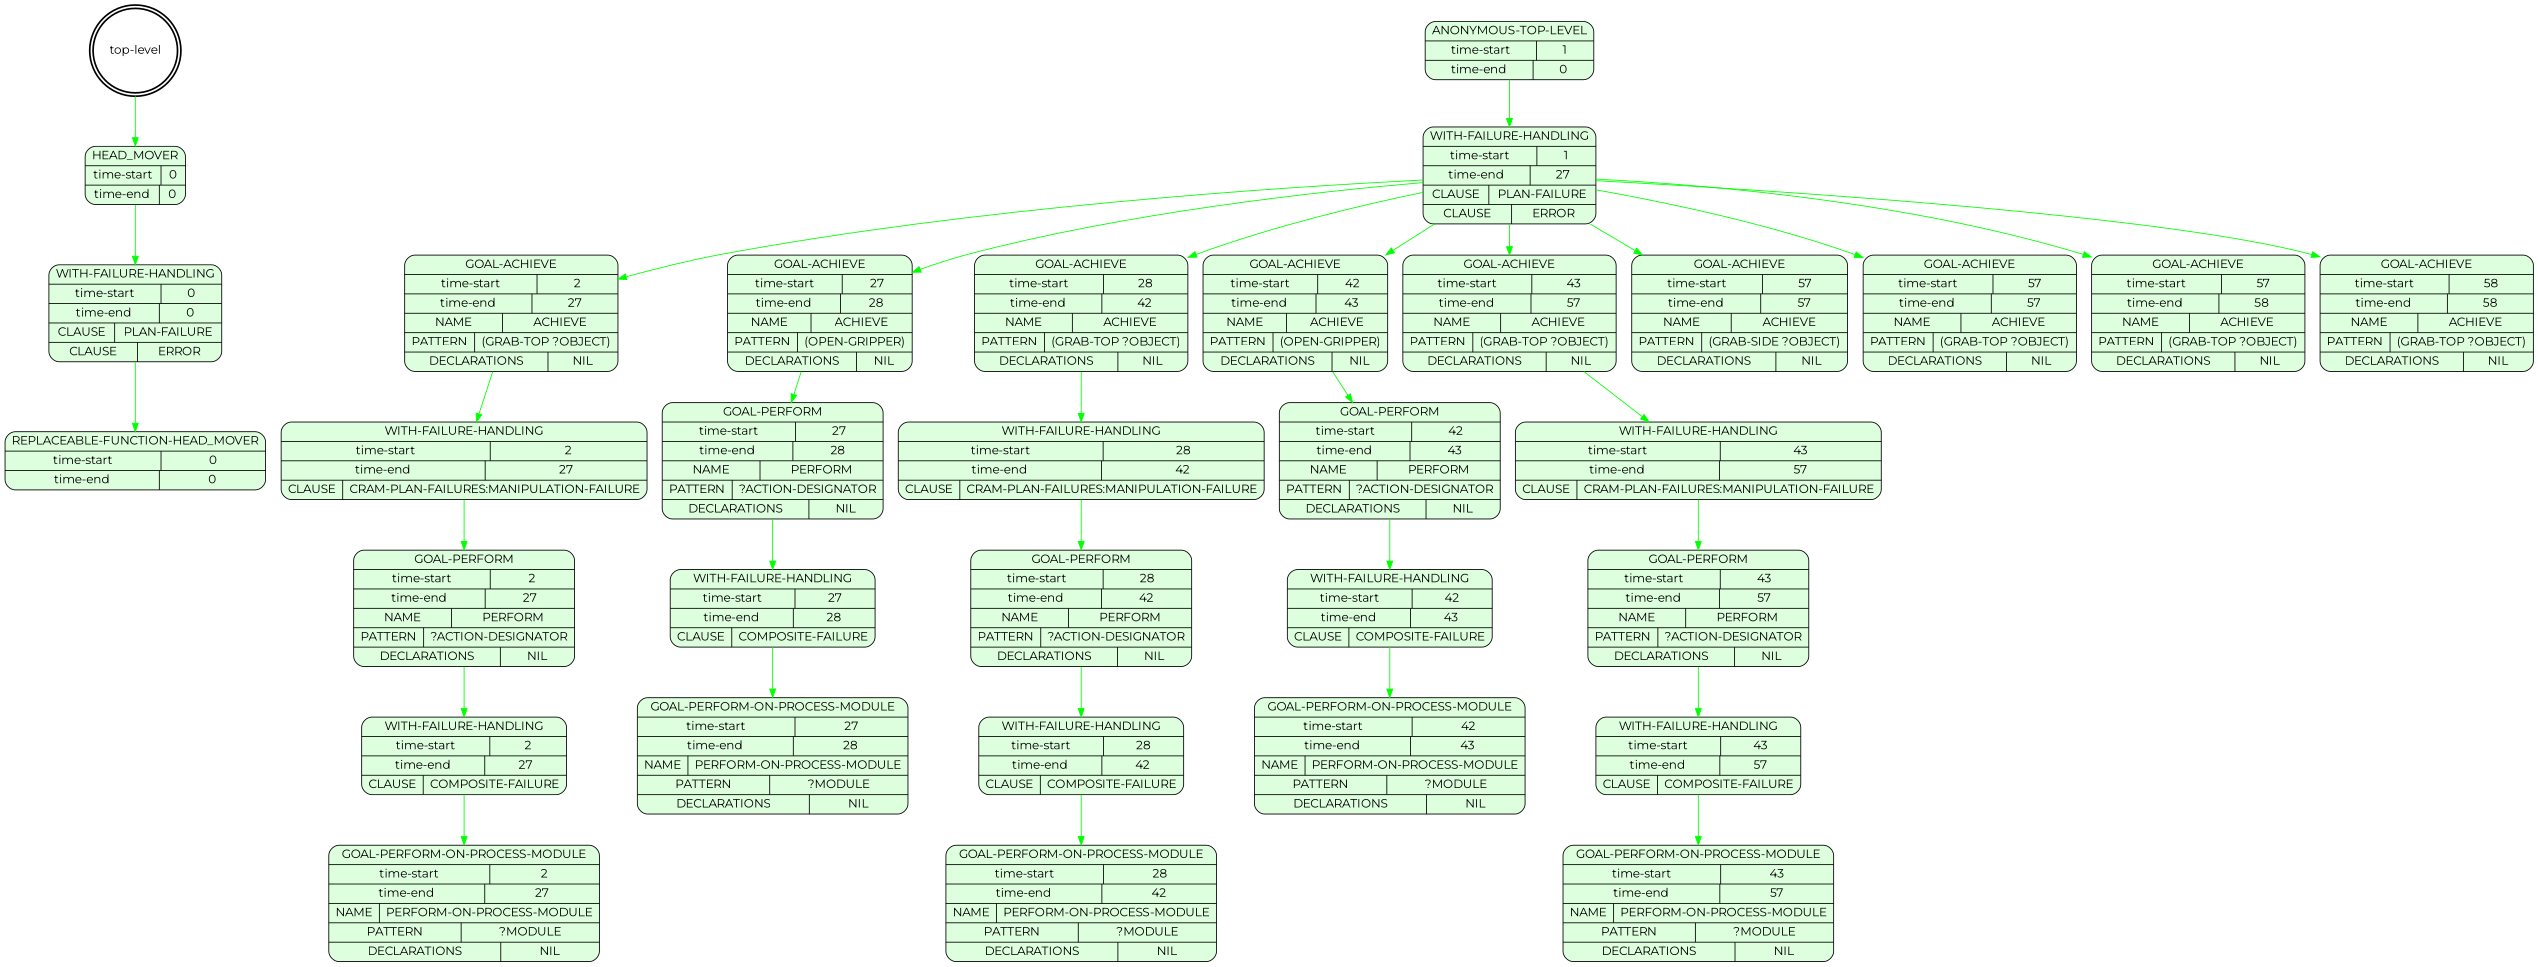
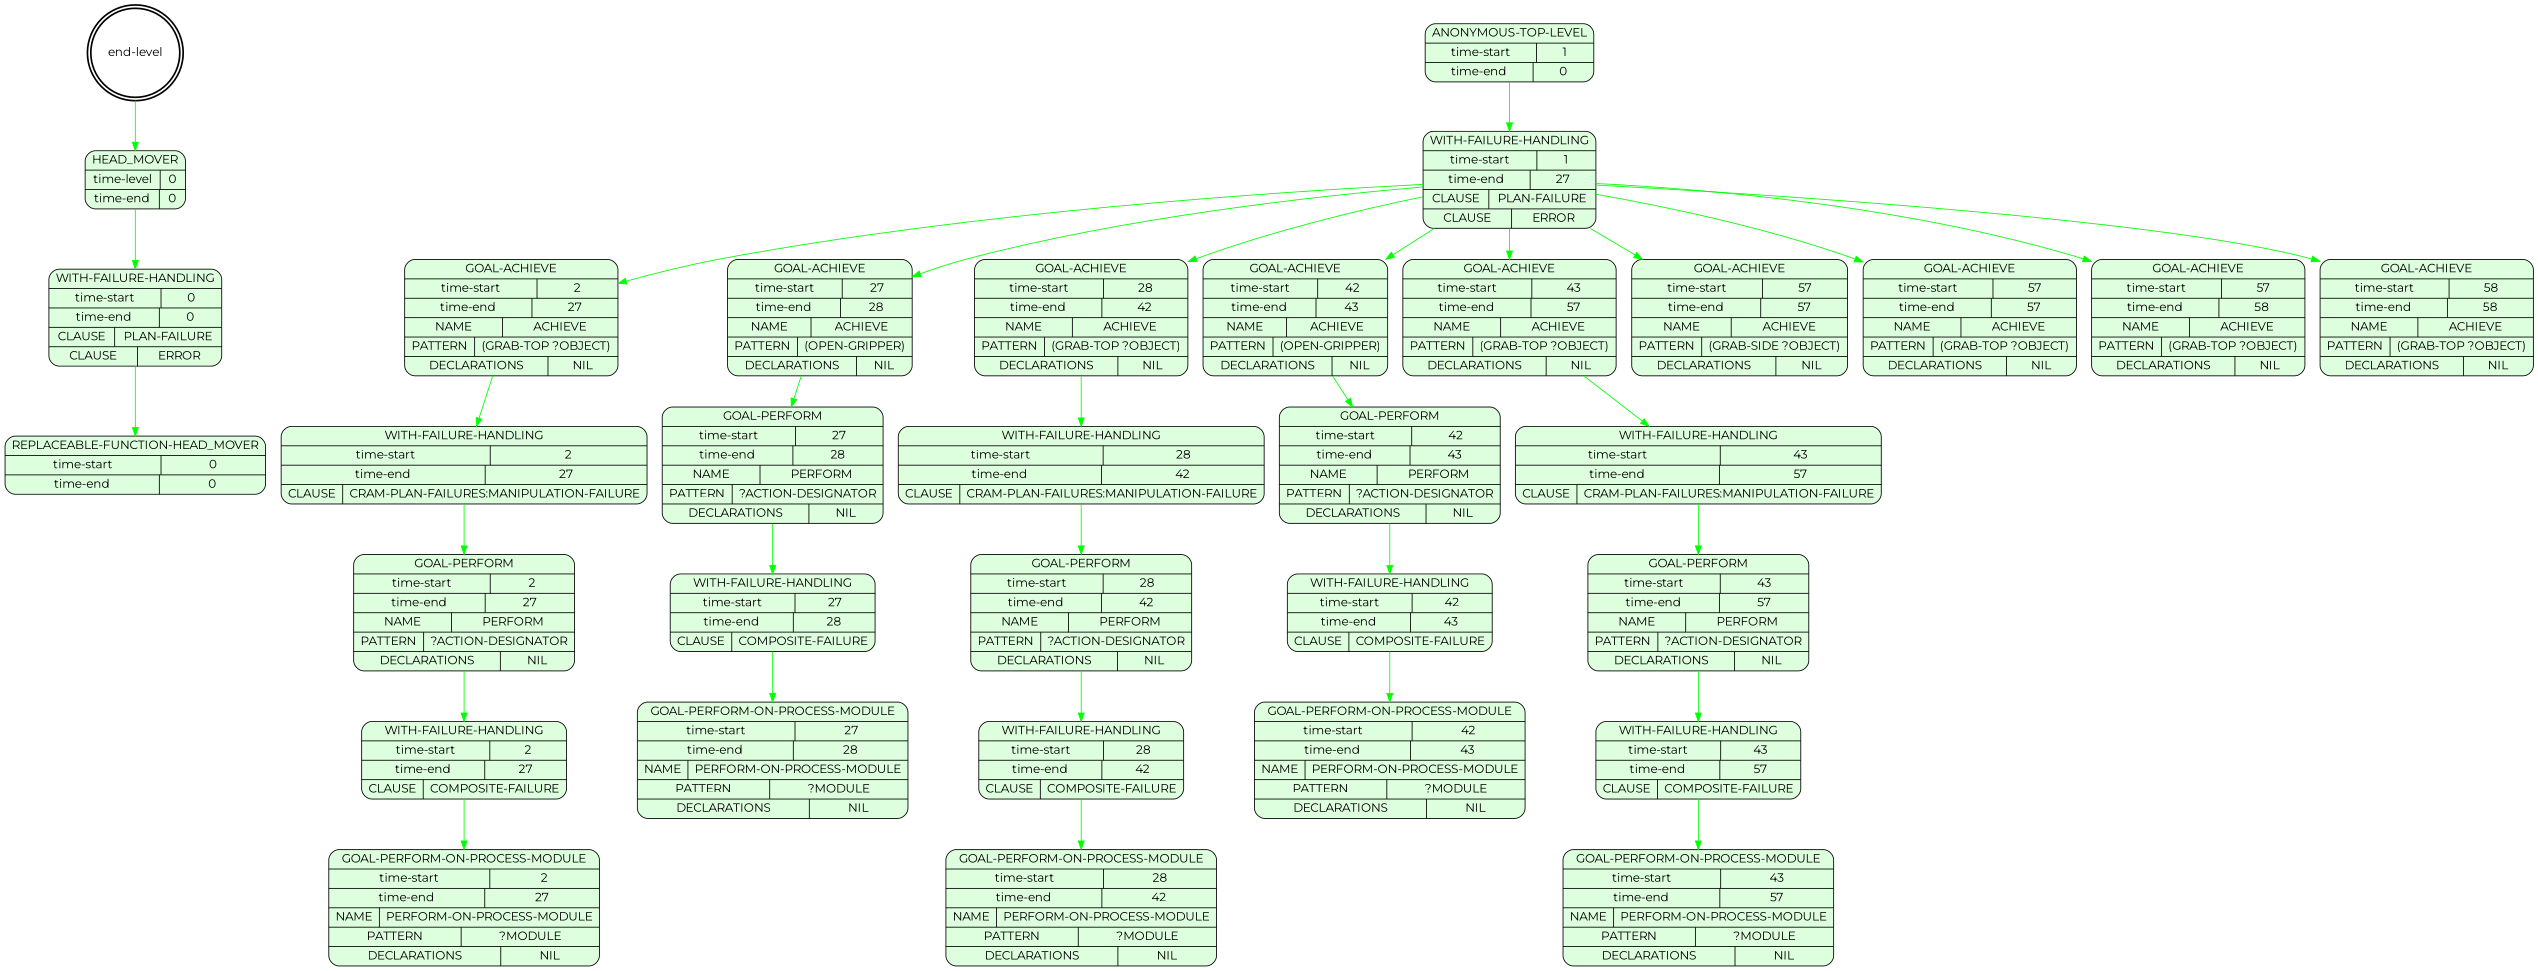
(135, 51) -> (135, 53)
(123, 175) -> (123, 179)
